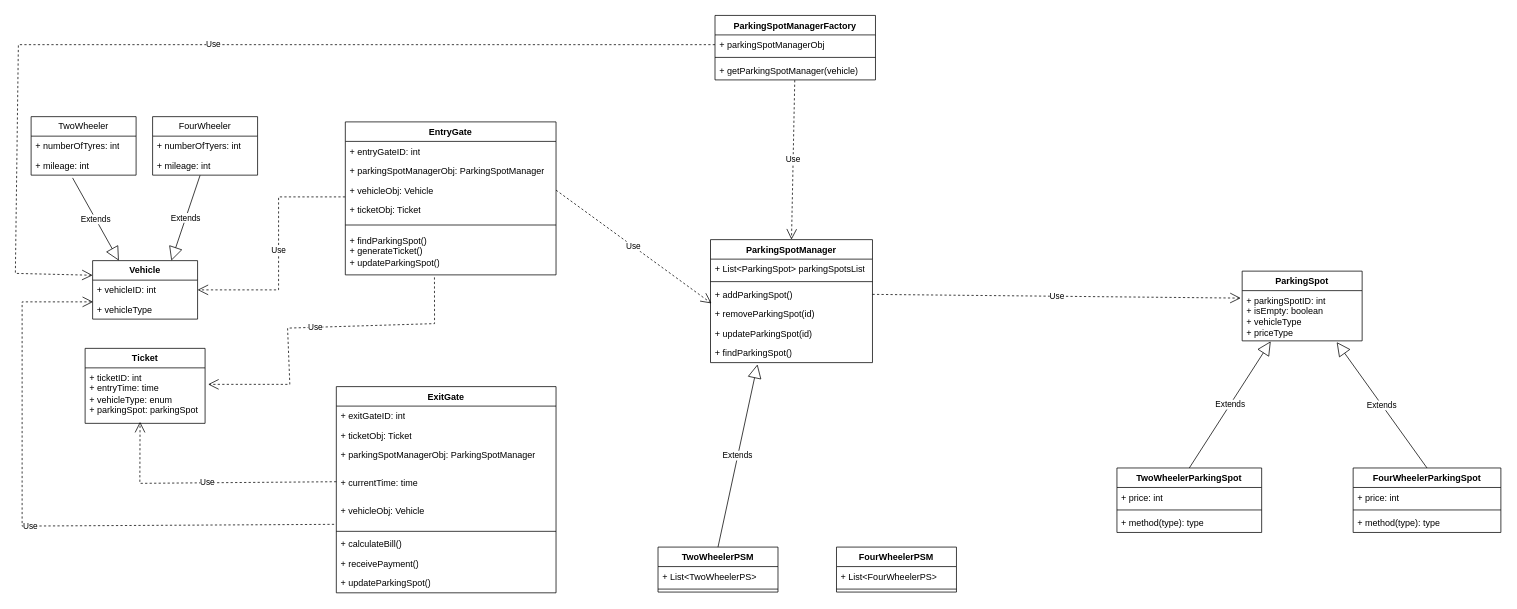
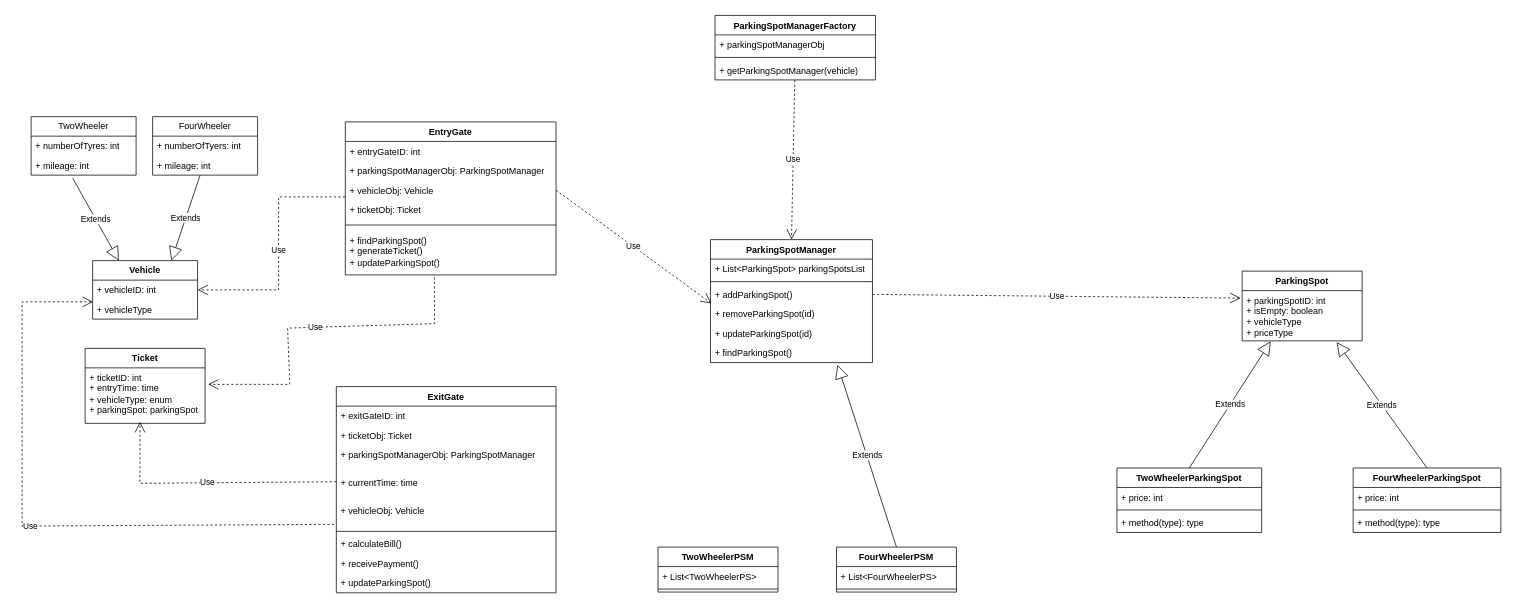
(215, 45) -> none
(736, 463) -> none
none -> (869, 463)
